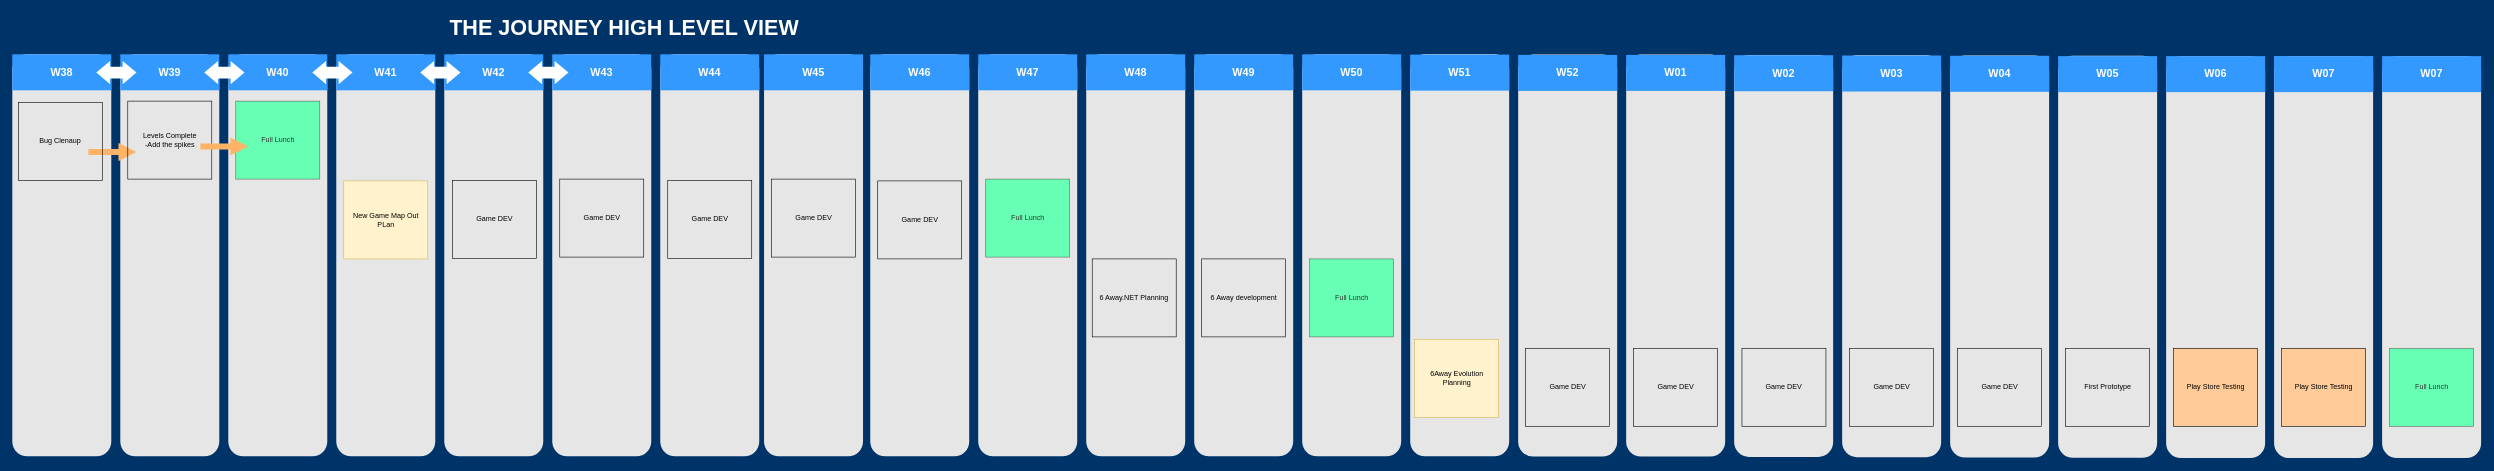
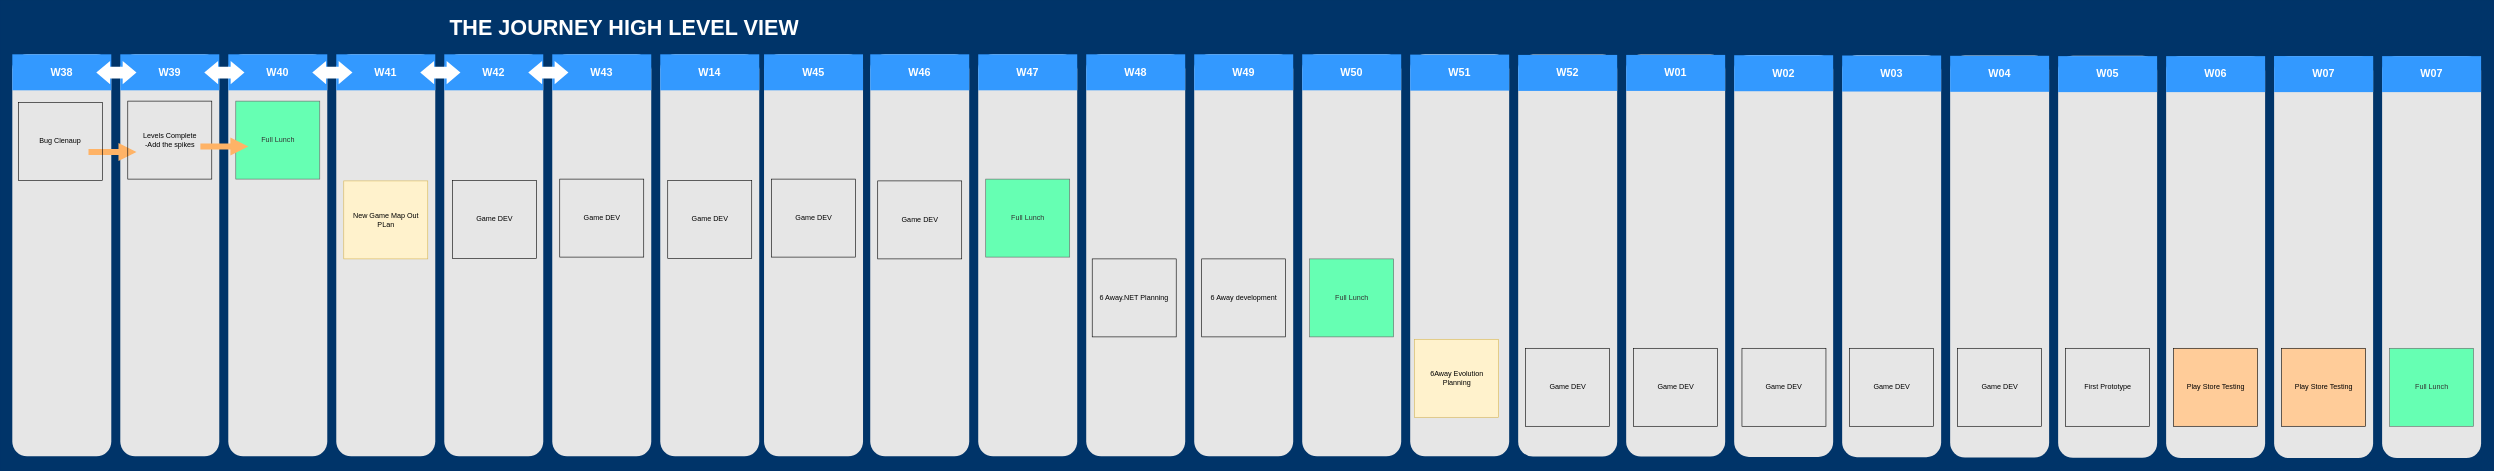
(710, 72) -> (710, 72)
